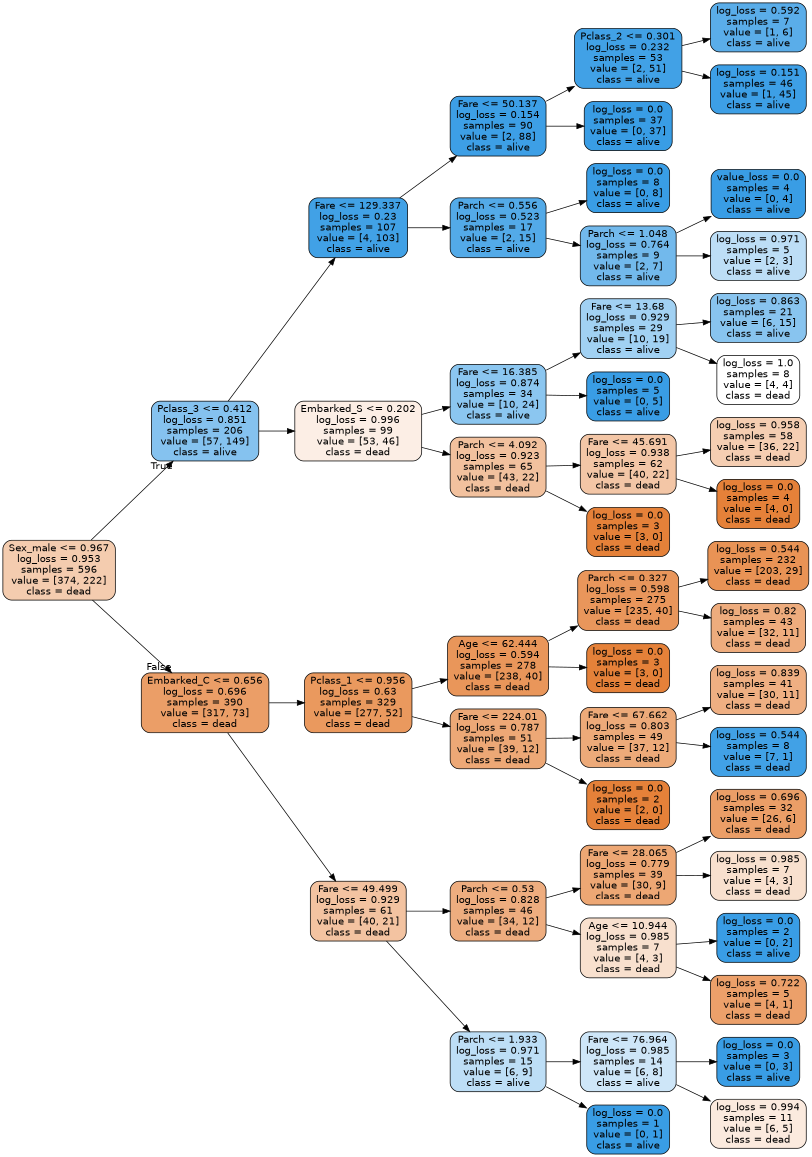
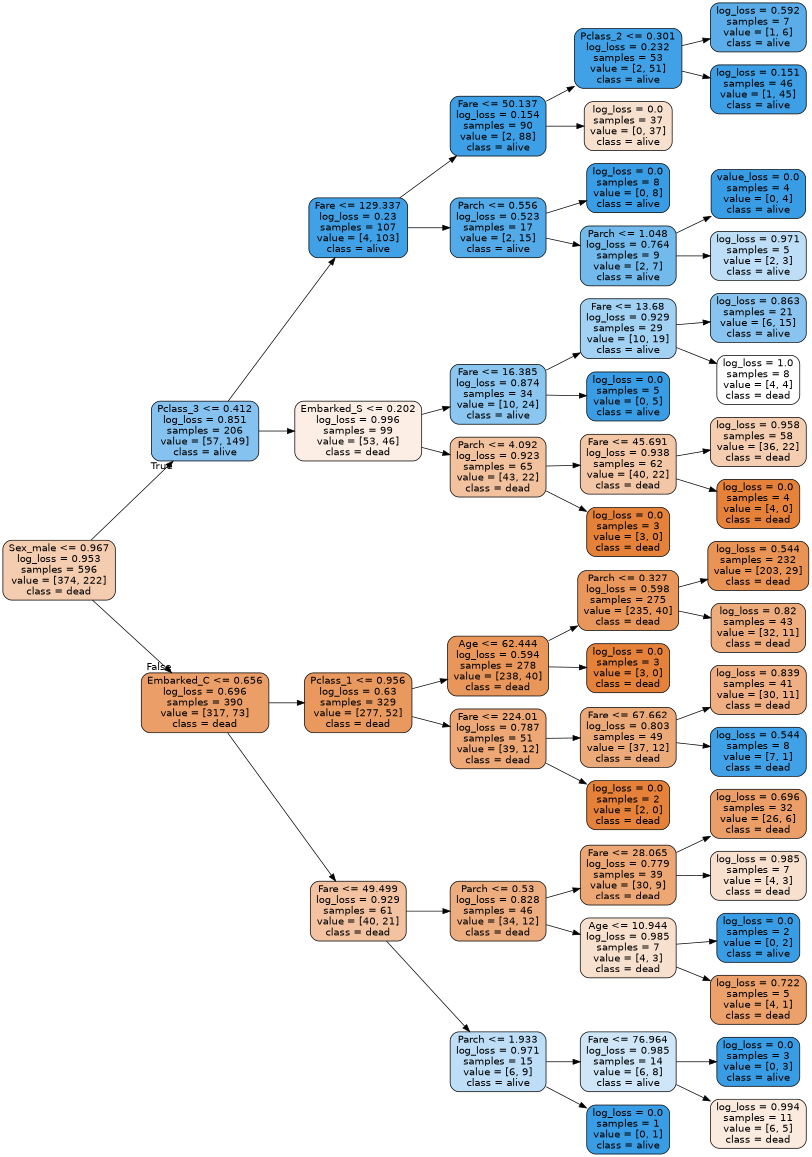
(628, 126) -> (628, 126)
